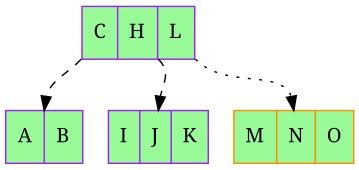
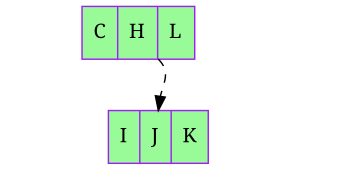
(44, 137) -> none
(294, 137) -> none
